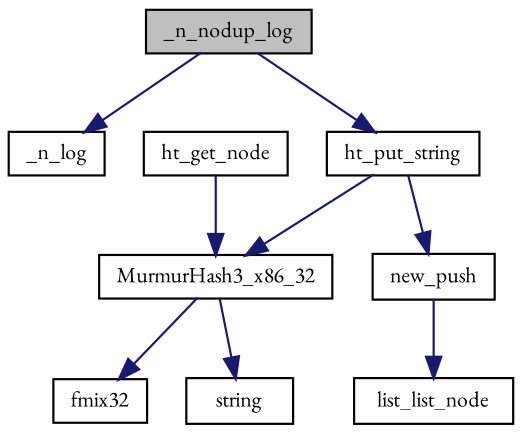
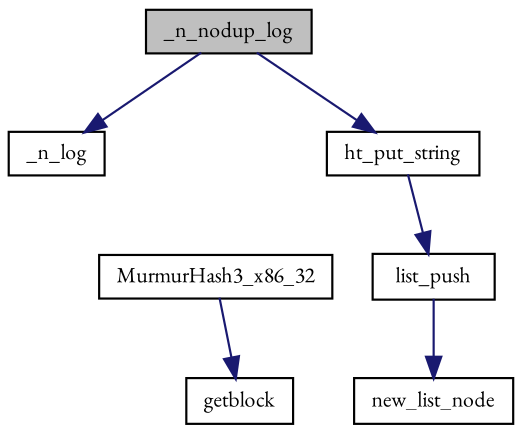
(216, 154) -> none
(319, 209) -> none
(434, 277) -> (434, 277)
(100, 401) -> none
(240, 401) -> (240, 401)
(434, 401) -> (434, 401)
